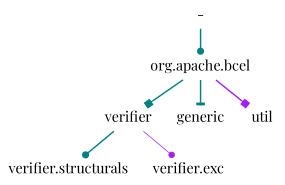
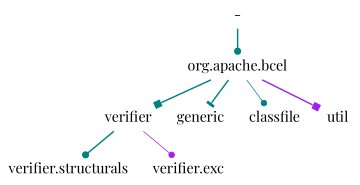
none -> (275, 118)
